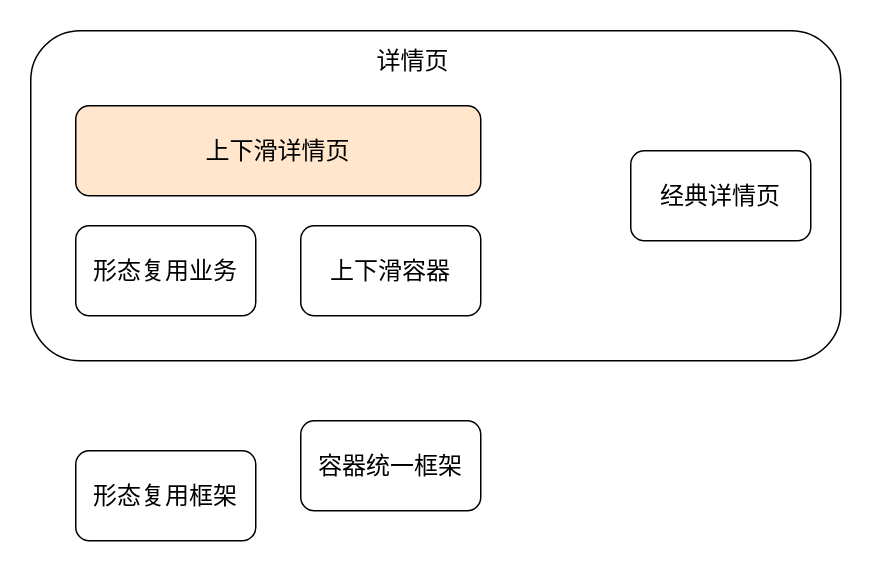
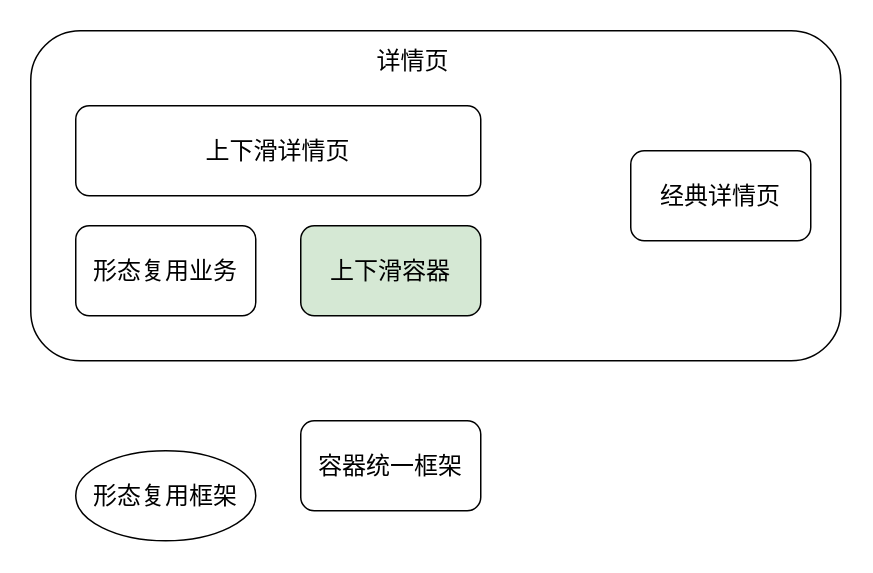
(278, 151) -> (278, 151)
(391, 271) -> (391, 271)
(166, 496) -> (166, 496)
